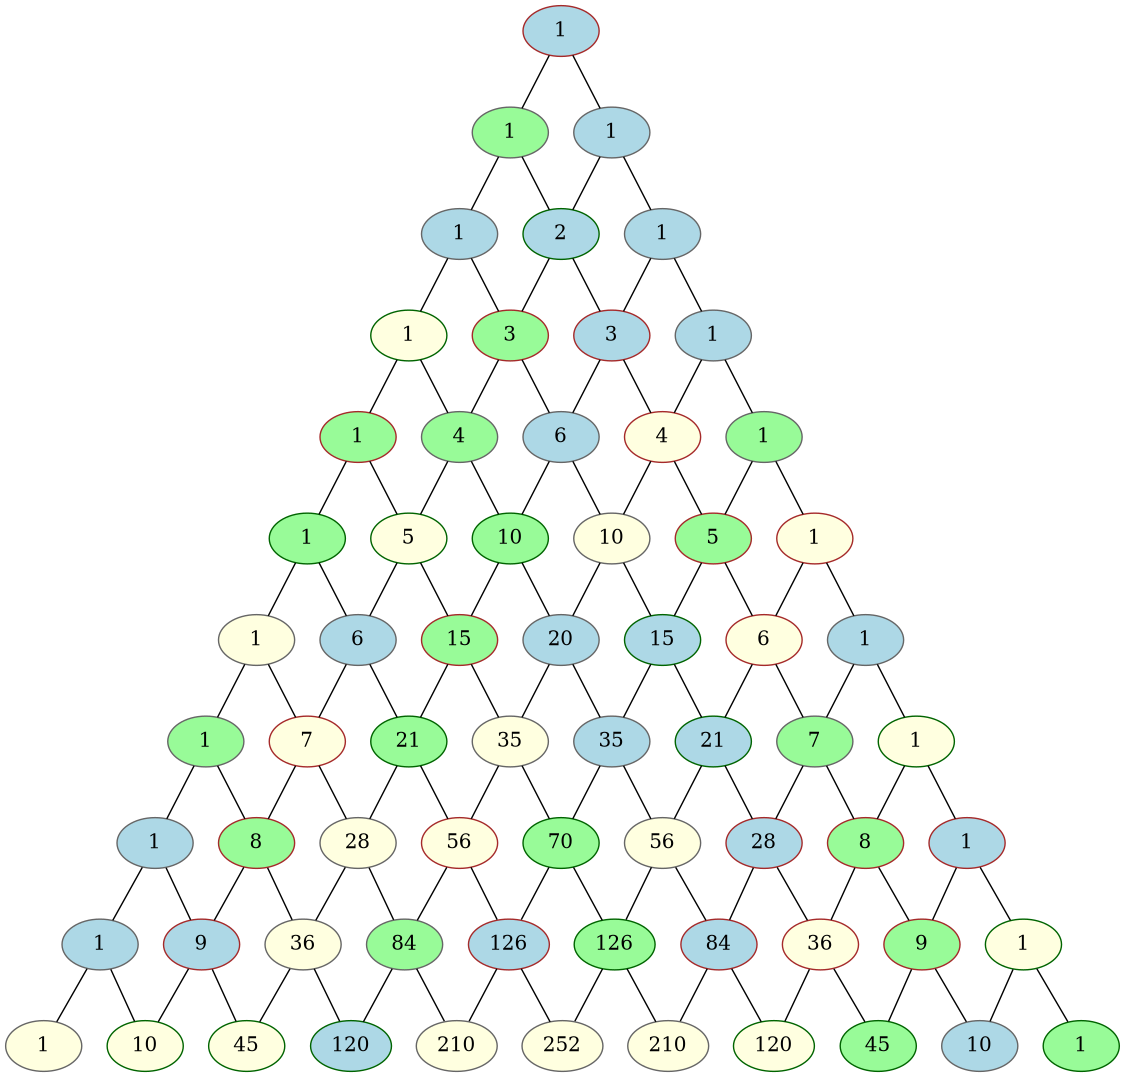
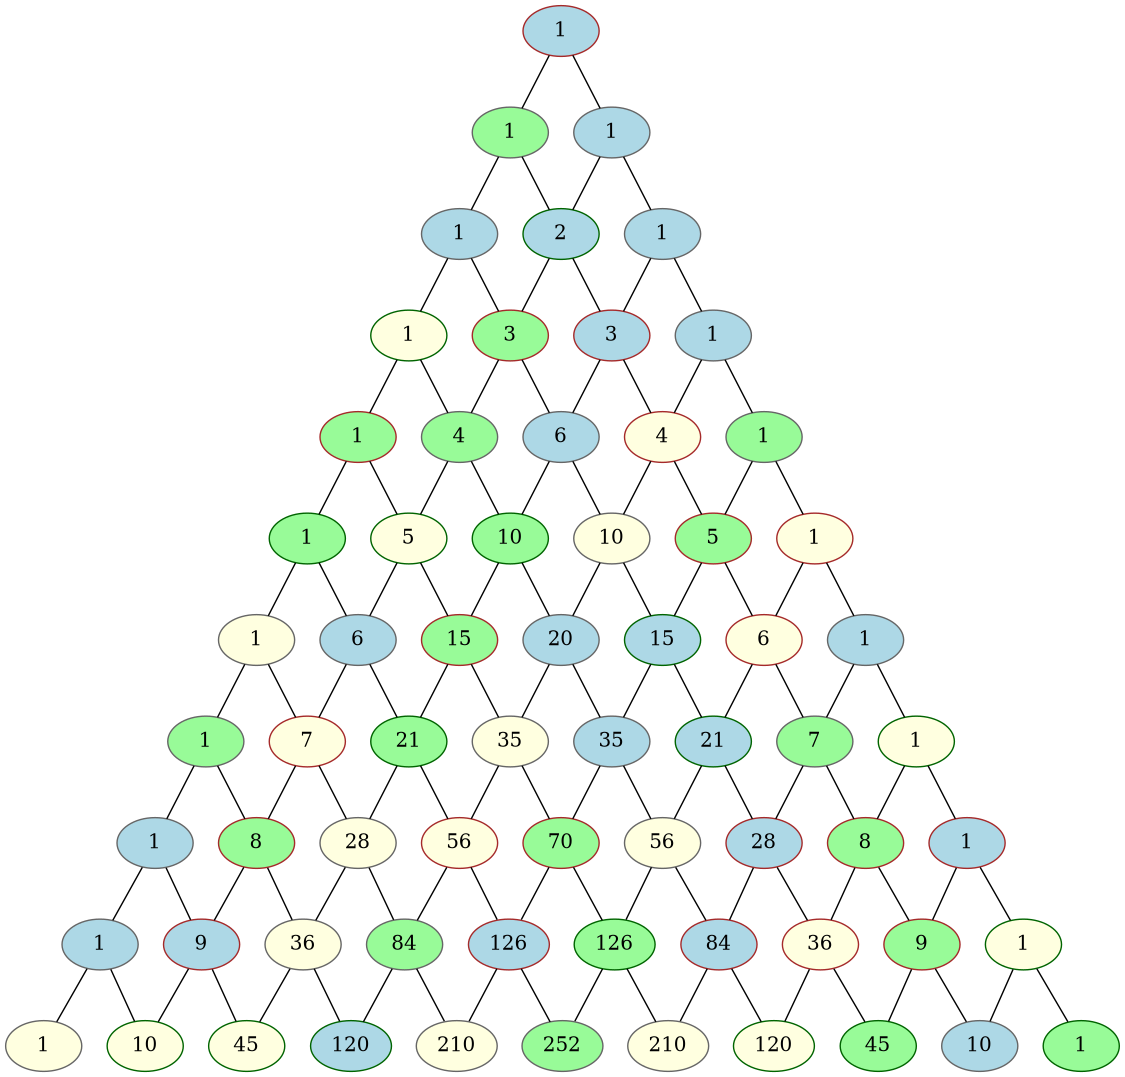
(561, 843) -> (561, 843)
(562, 1046) -> (562, 1046)
